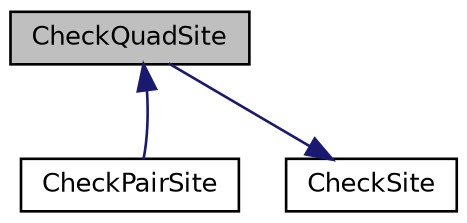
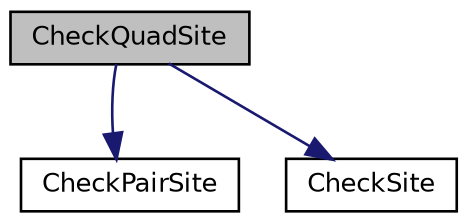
(147, 125) -> (113, 99)
